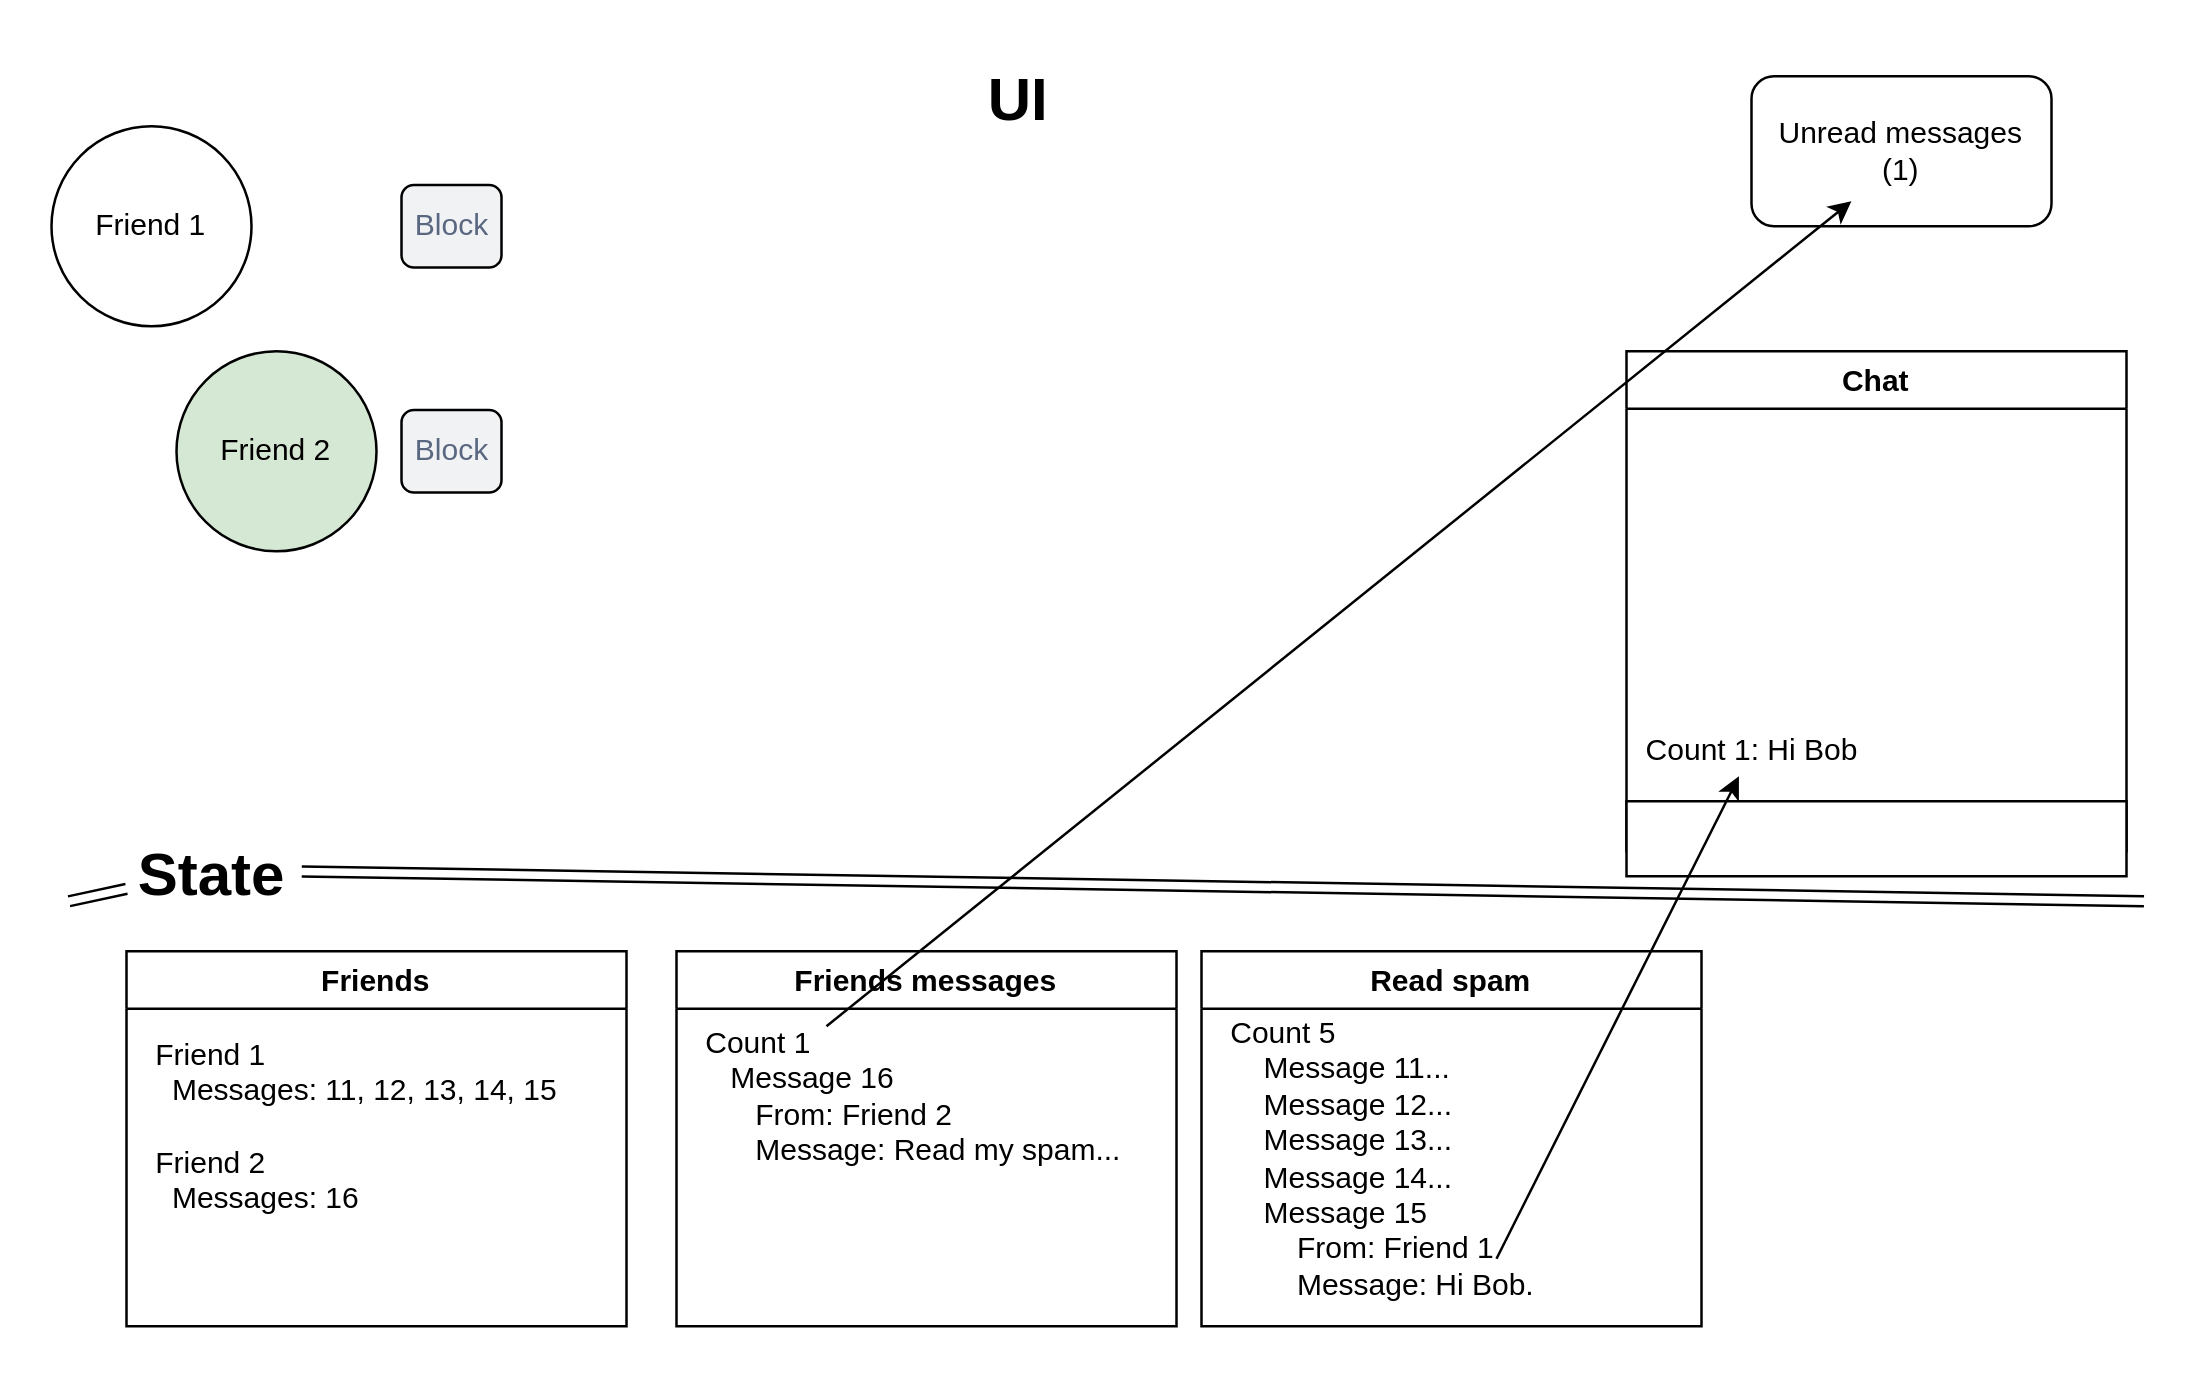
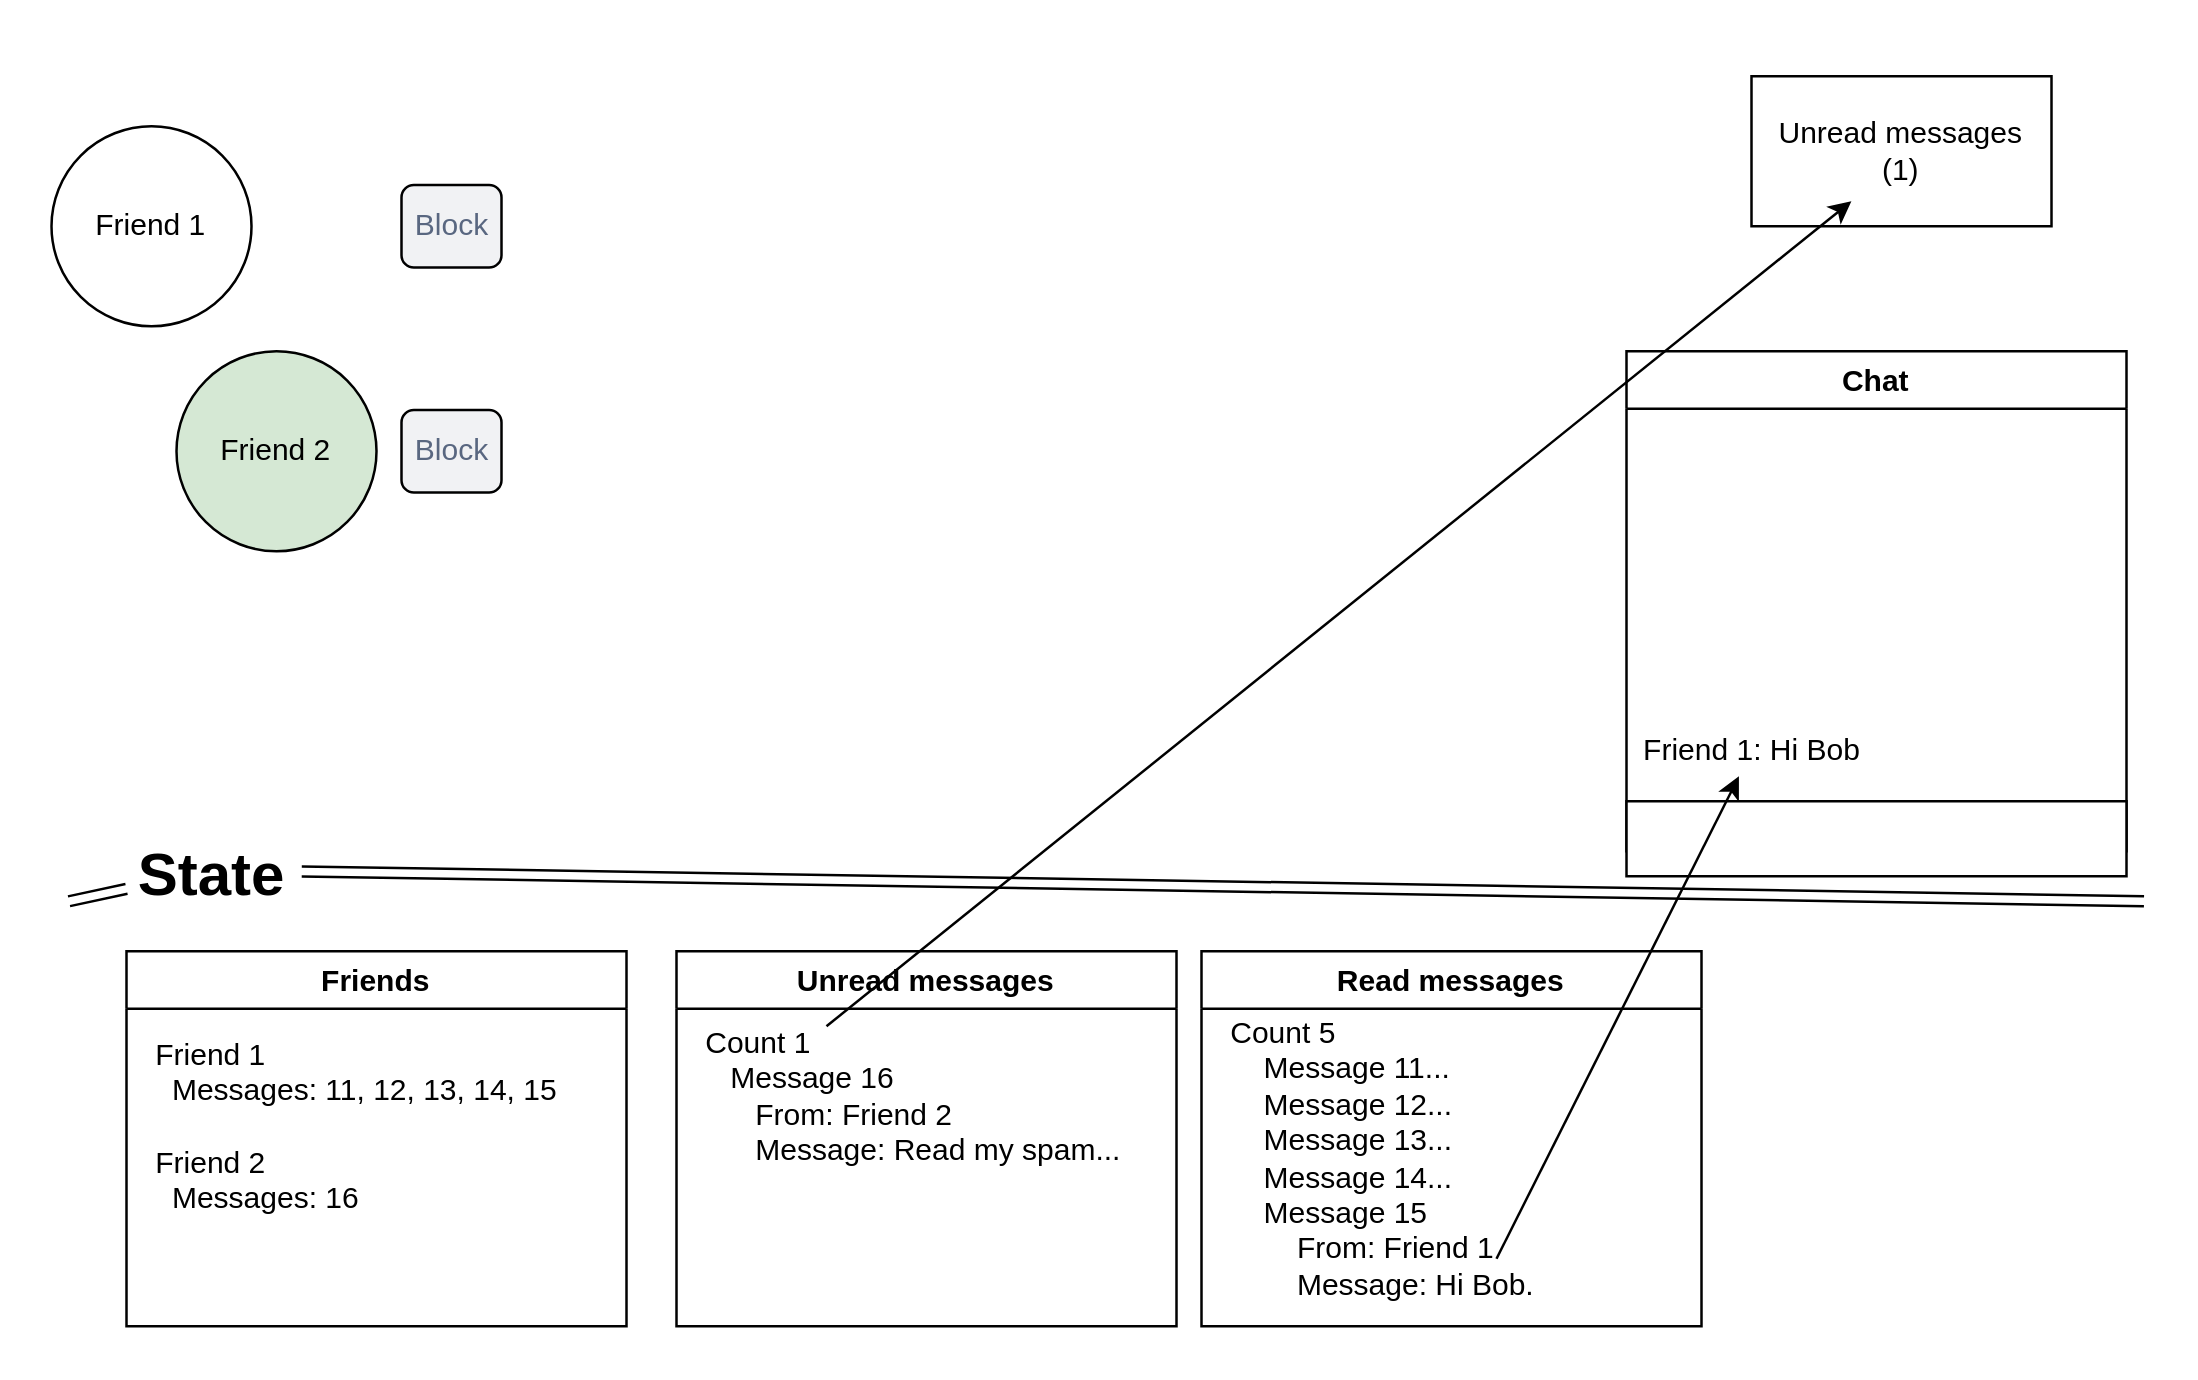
(1064, 95) -> none
(1901, 151) -> (1901, 151)
(1753, 751) -> (1753, 751)
(925, 981) -> (925, 981)
(1450, 981) -> (1450, 981)
